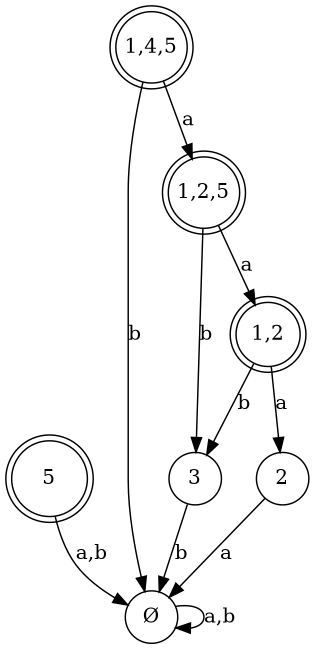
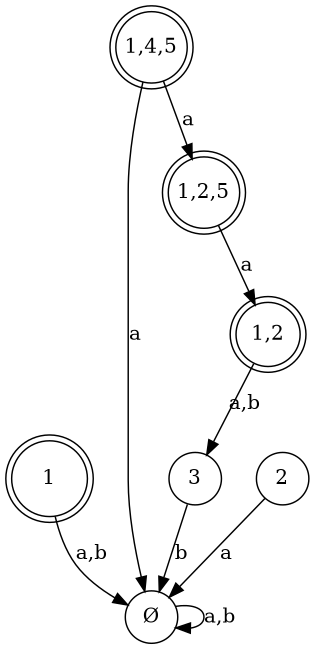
(200, 333) -> none
(135, 334) -> (135, 334)
(275, 402) -> none
(245, 404) -> (245, 404)
(50, 479) -> (50, 479)
